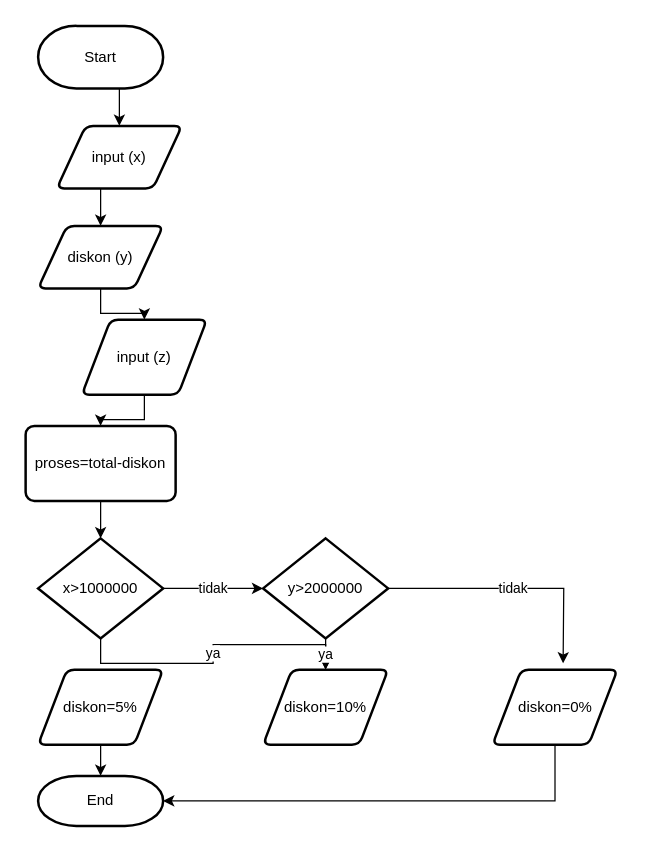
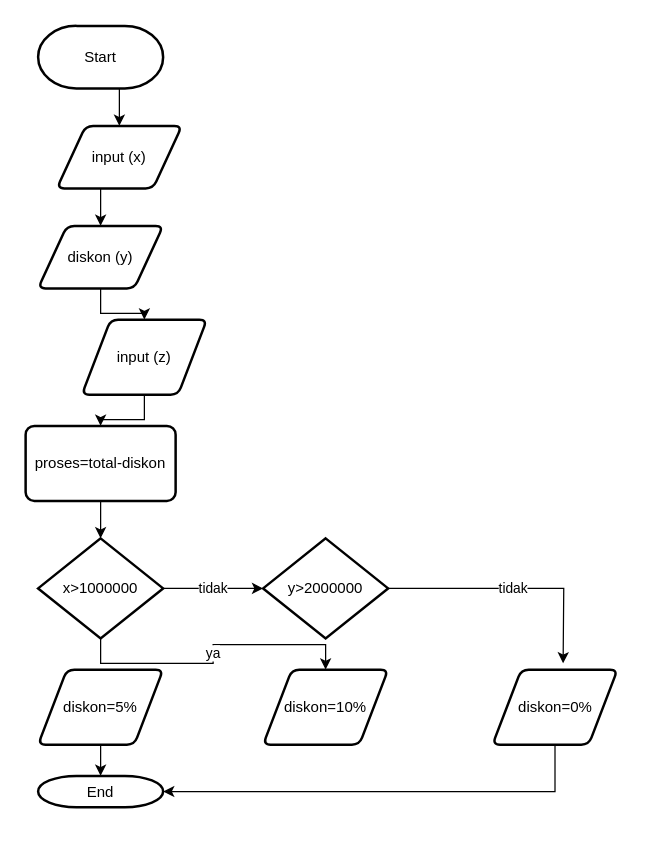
(326, 640) -> none
(101, 801) -> (101, 791)
